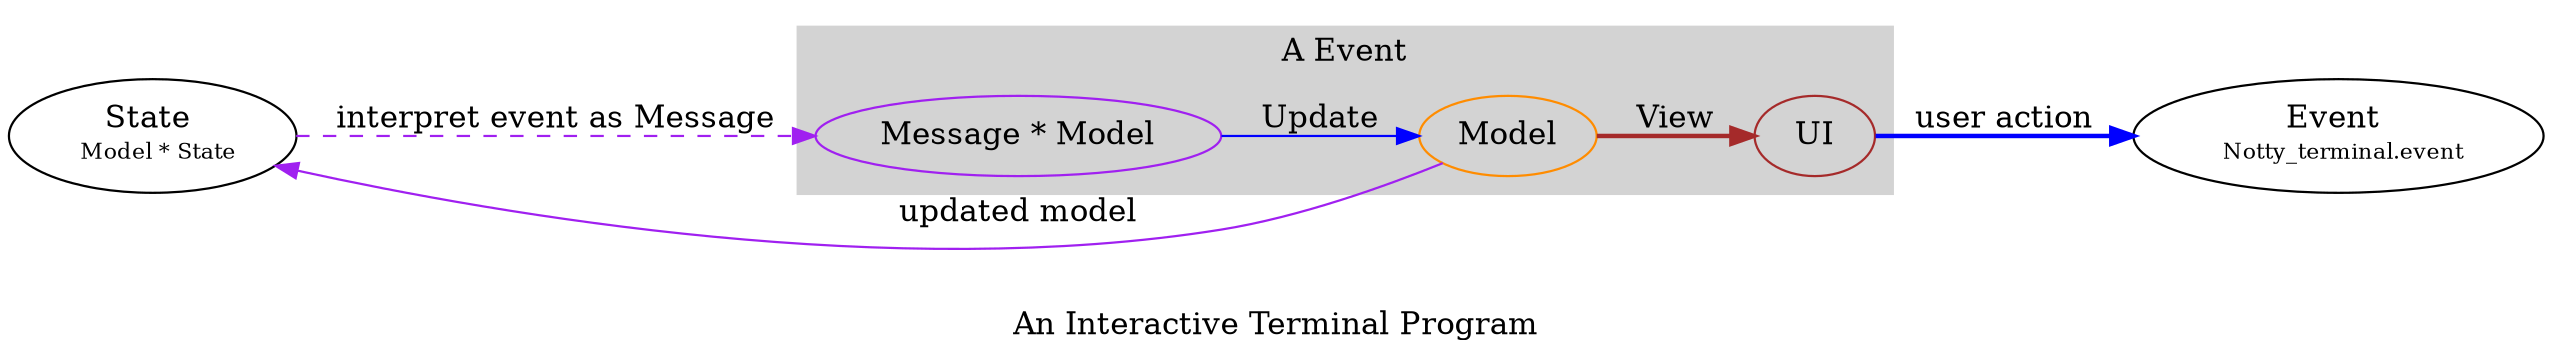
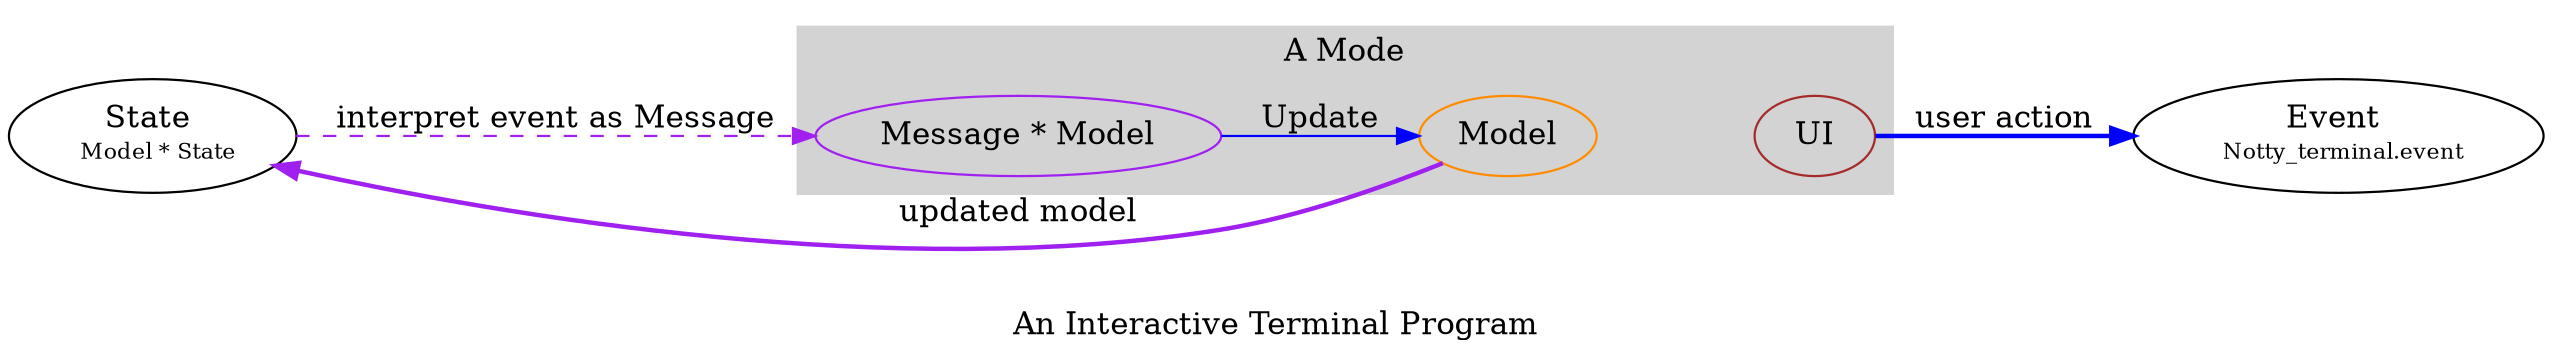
(1345, 52) -> (1345, 52)
(1664, 136) -> none
(873, 247) -> (873, 247)
